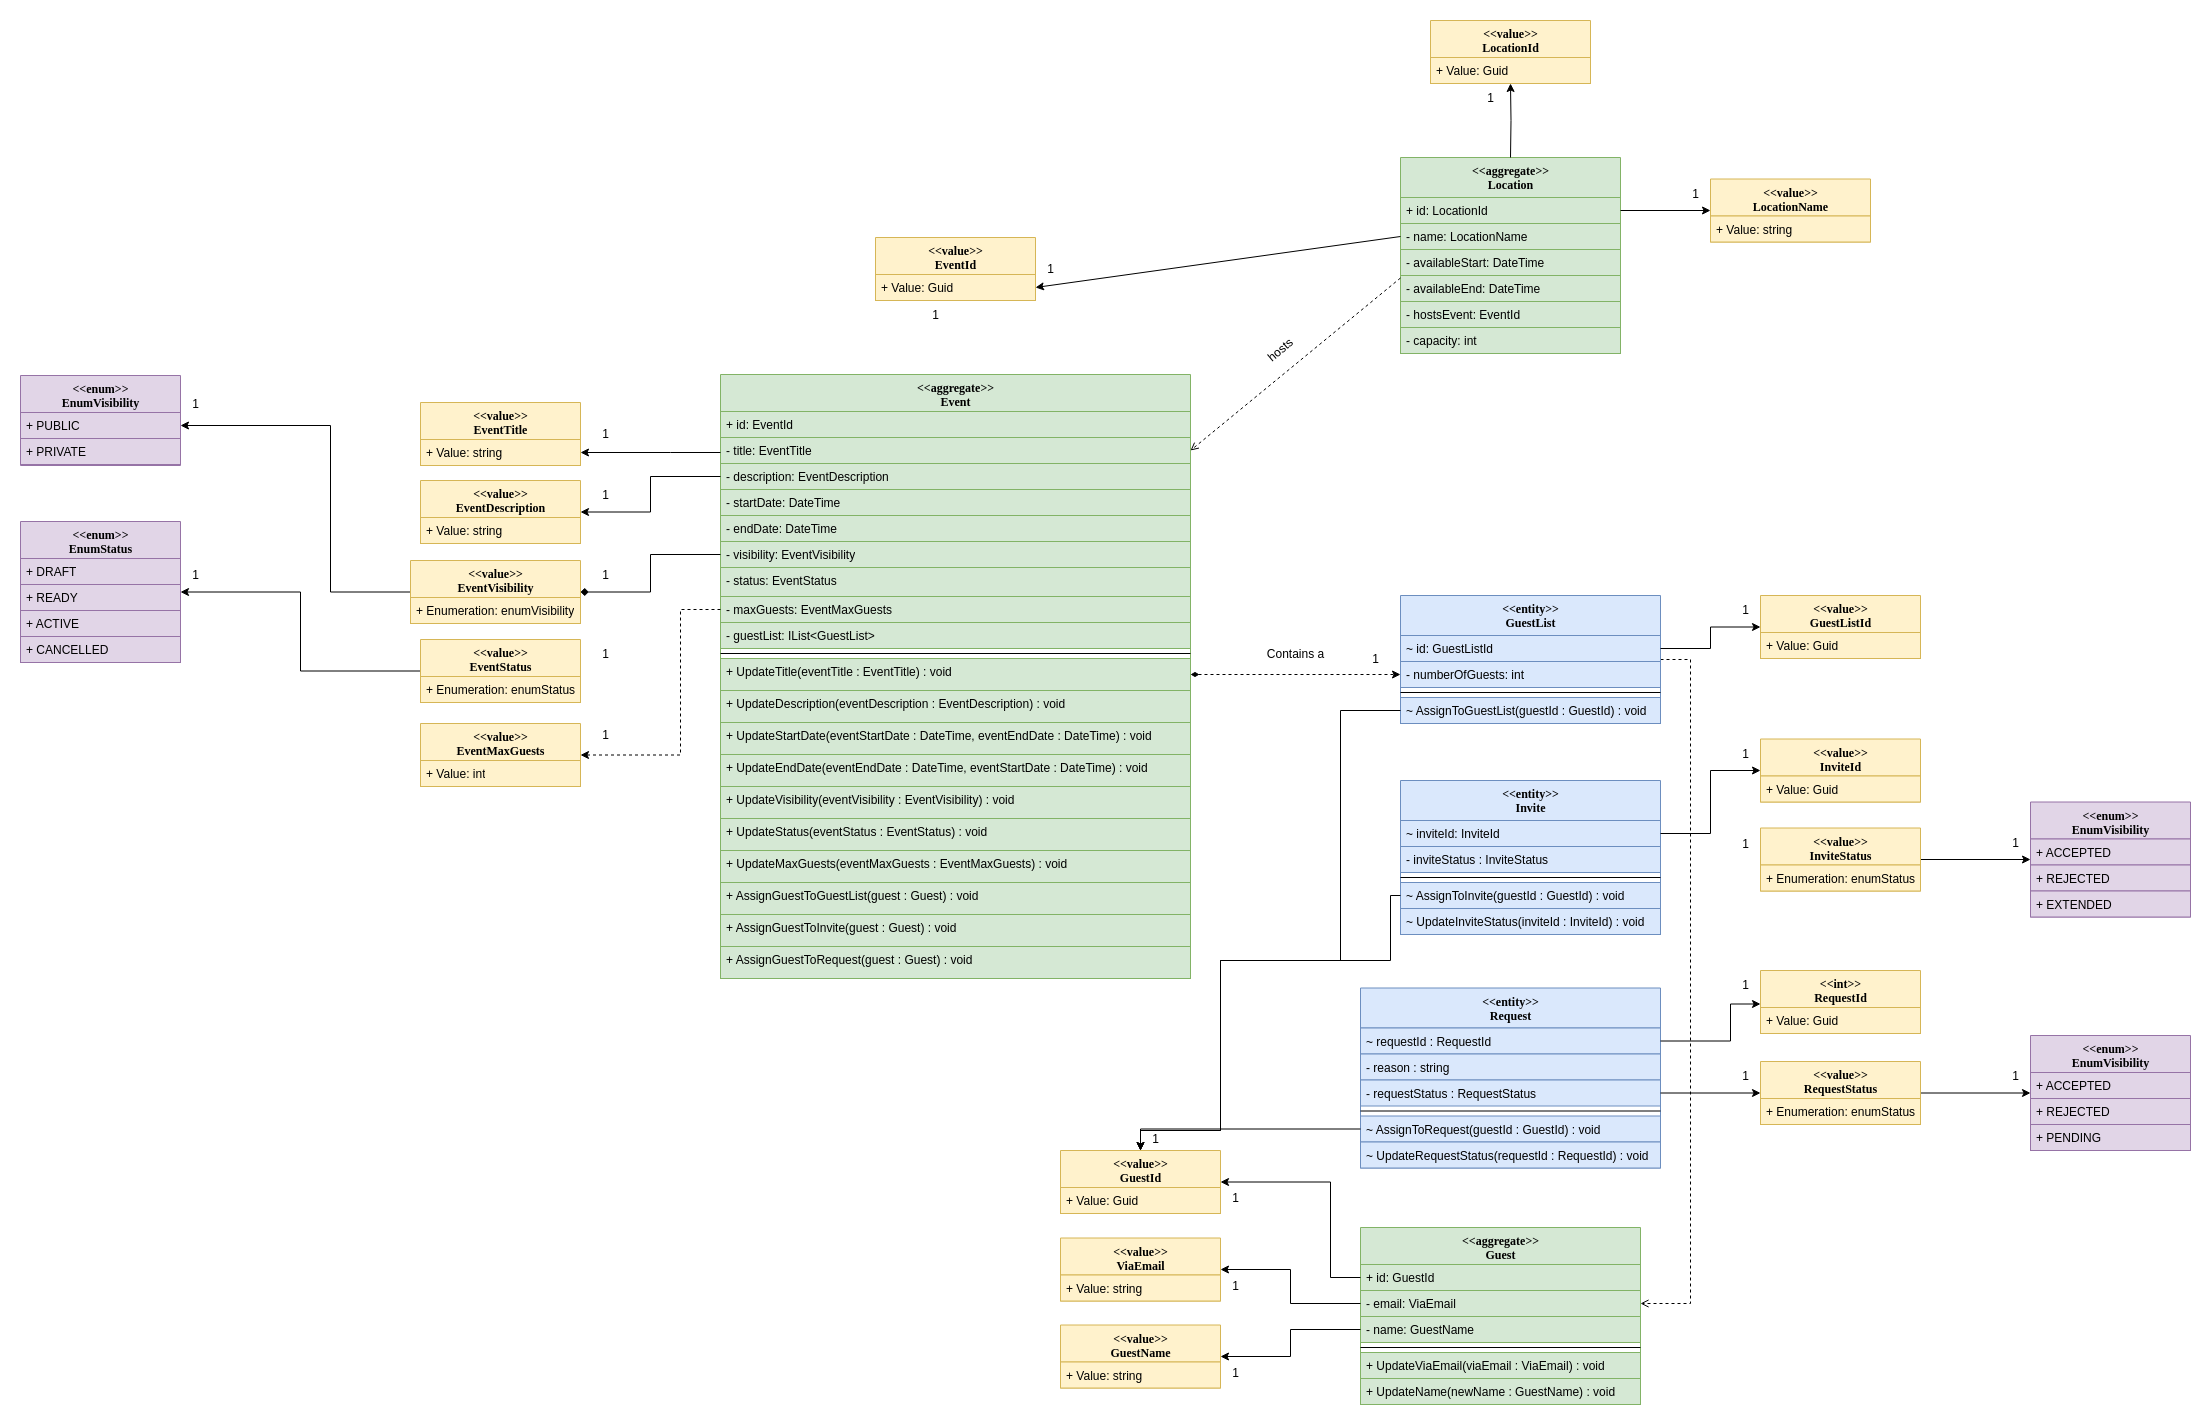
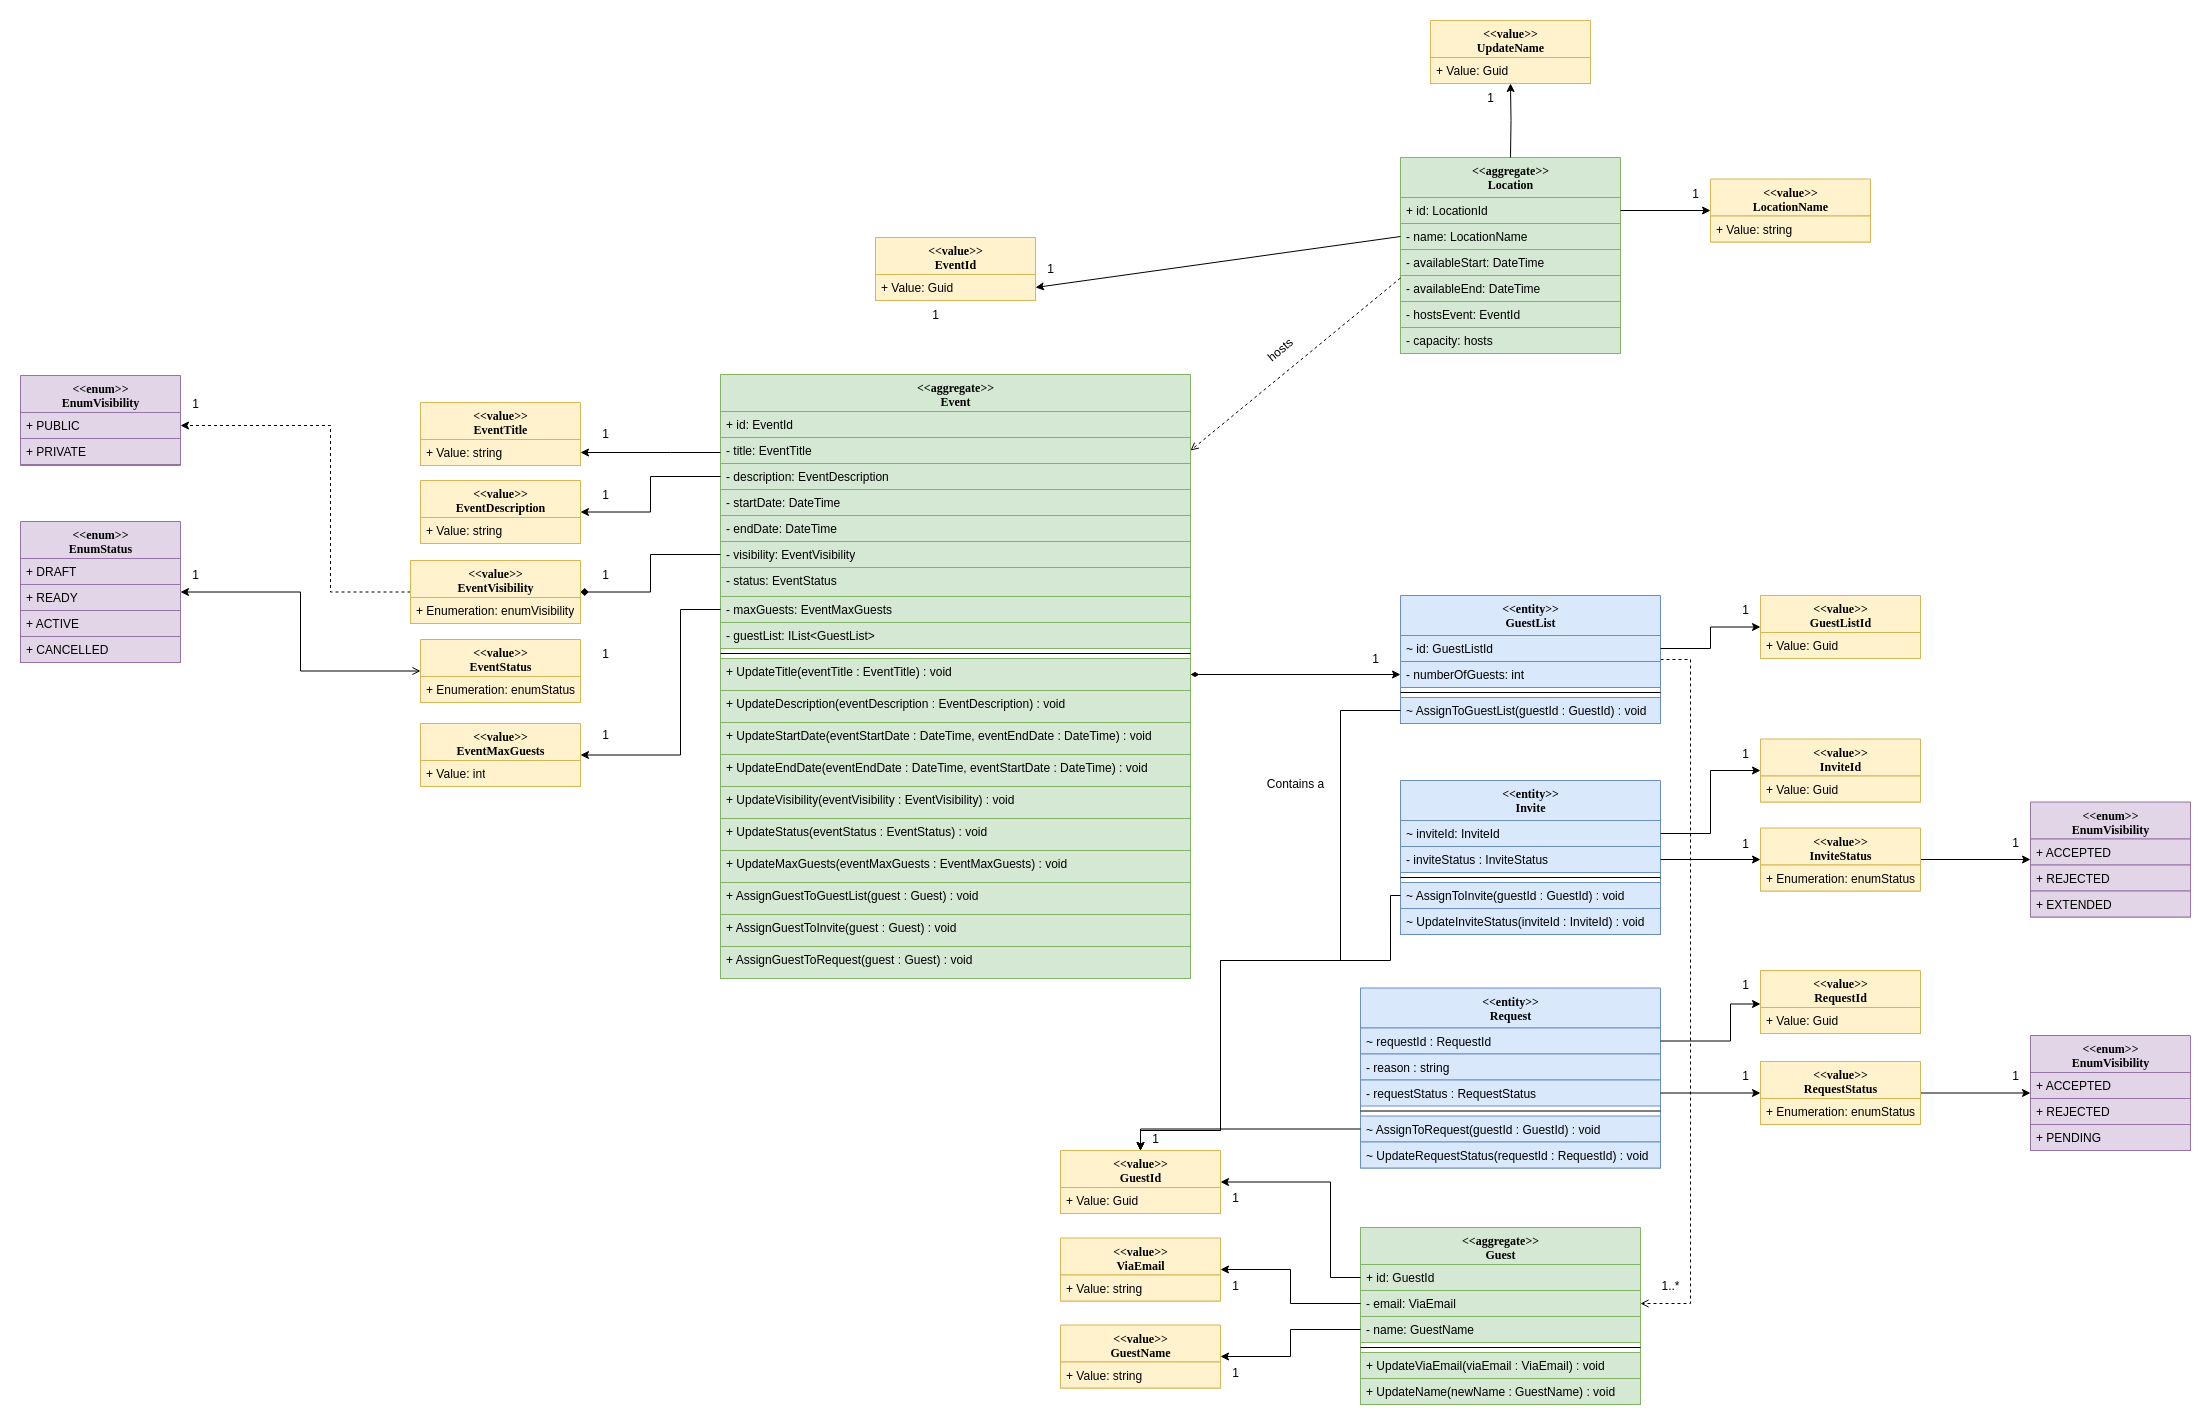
(1511, 42) -> (1511, 42)
(1449, 342) -> (1457, 342)
(331, 477) -> (331, 477)
(1296, 655) -> (1296, 785)
(415, 671) -> (414, 671)
(1295, 675) -> (1295, 675)
(681, 709) -> (681, 709)
none -> (1707, 860)
(1841, 992) -> (1841, 992)
none -> (1671, 1286)
